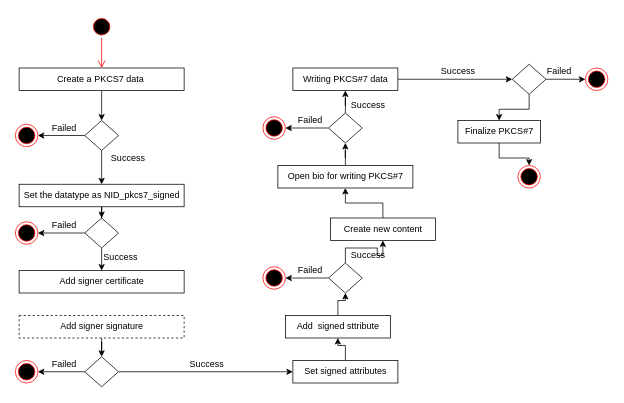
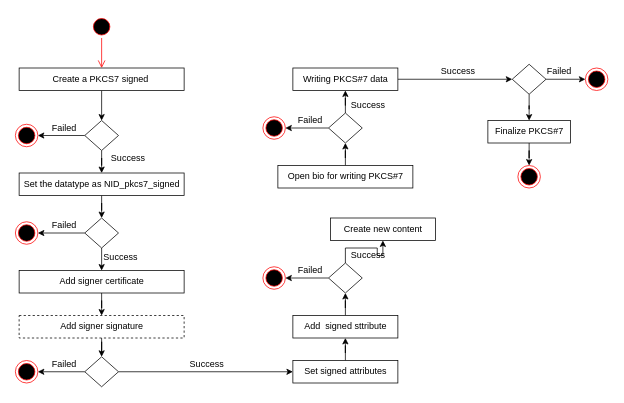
(102, 79) -> (102, 79)
(499, 132) -> (529, 132)
(102, 195) -> (102, 184)
(345, 199) -> none
none -> (102, 307)
(338, 327) -> (345, 327)
